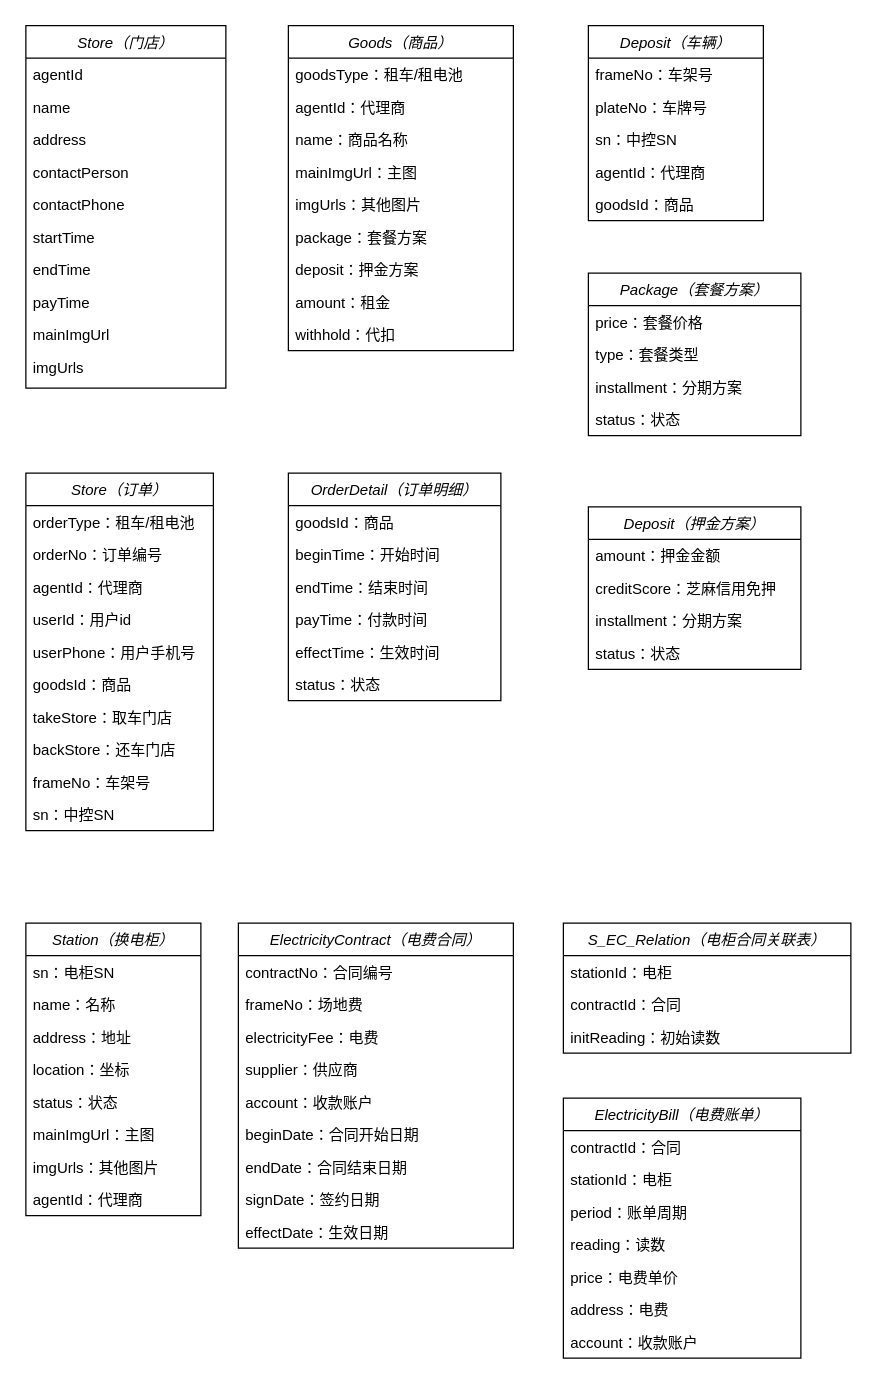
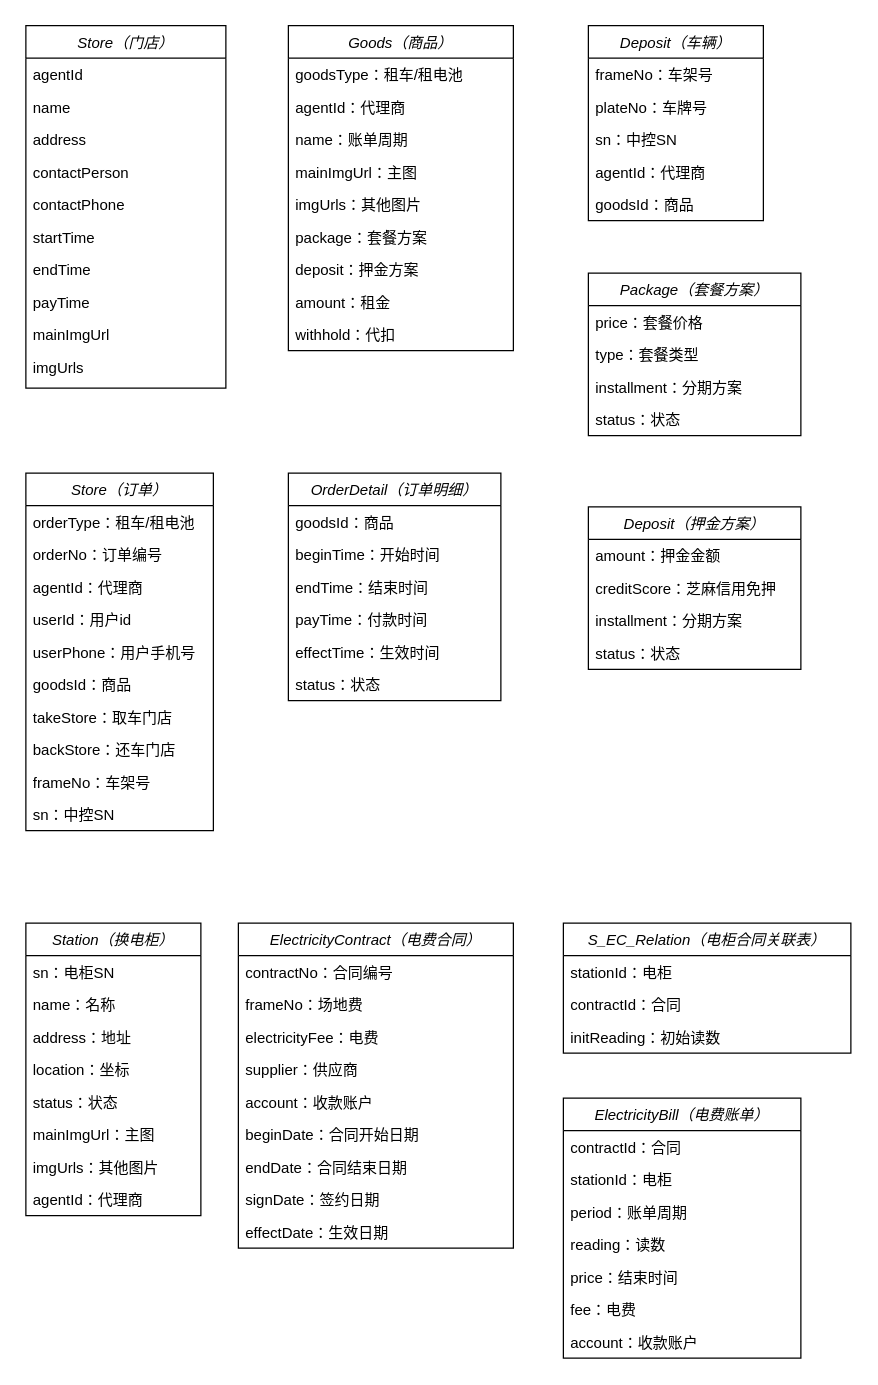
(349, 140) -> (349, 140)
(627, 1278) -> (627, 1278)
(622, 1310) -> (605, 1310)
